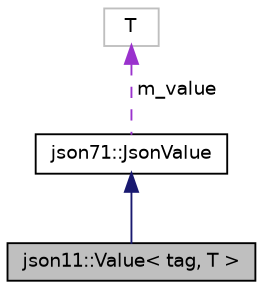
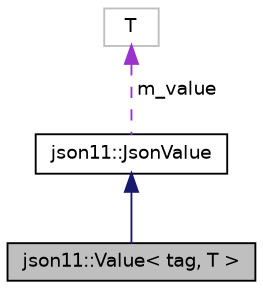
(131, 154) -> (131, 154)
